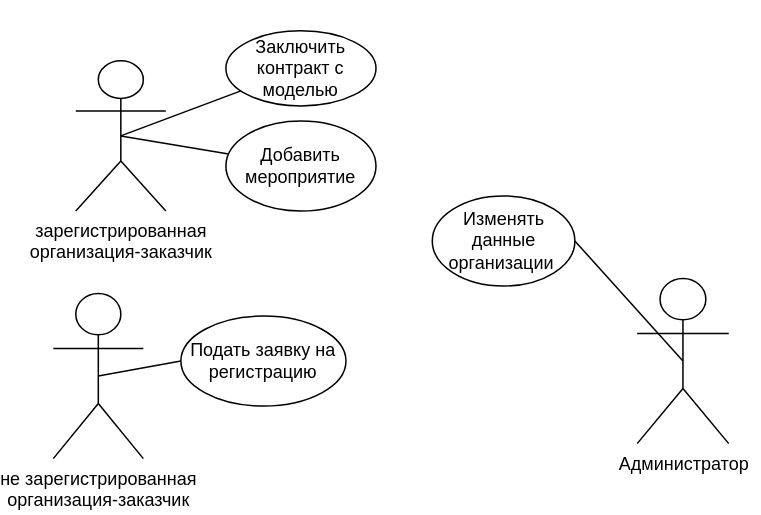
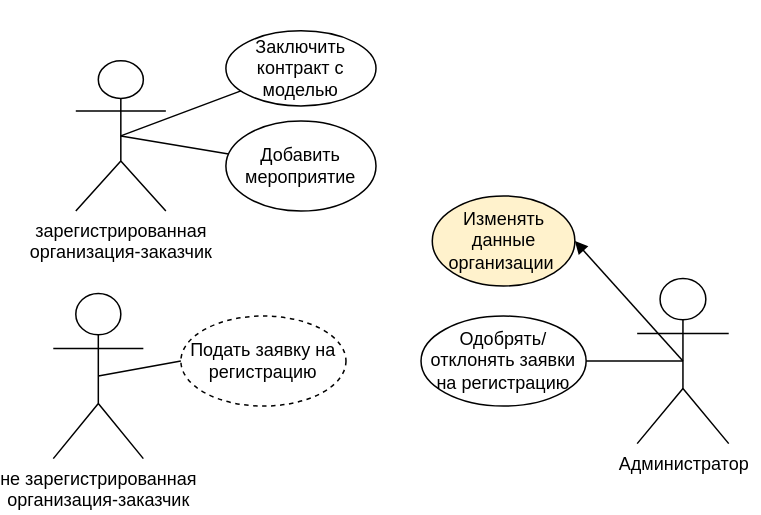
(503, 241) -> (503, 241)
(580, 247) -> (583, 251)
(263, 361) -> (263, 361)
none -> (503, 361)
none -> (632, 361)
